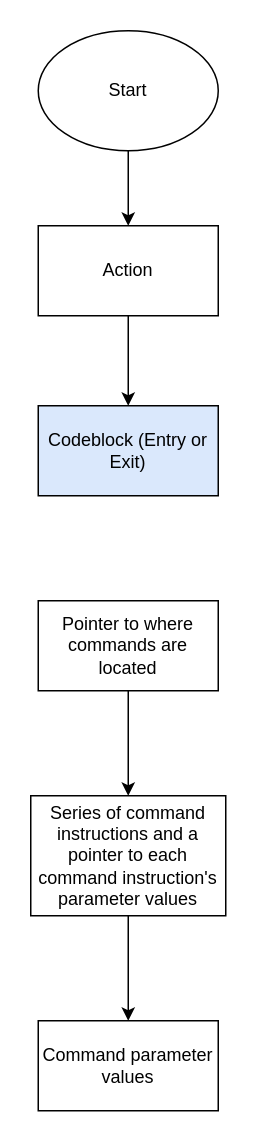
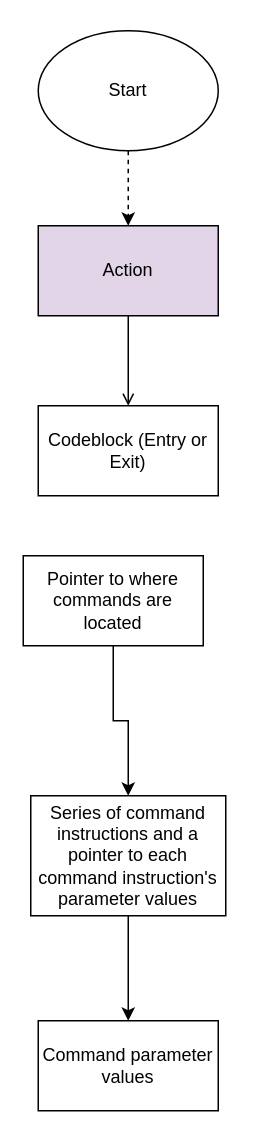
(128, 184) -> (128, 184)
(128, 271) -> (128, 271)
(128, 394) -> (128, 396)
(128, 451) -> (128, 451)
(128, 646) -> (113, 601)
